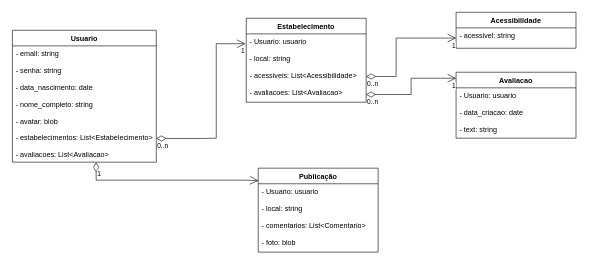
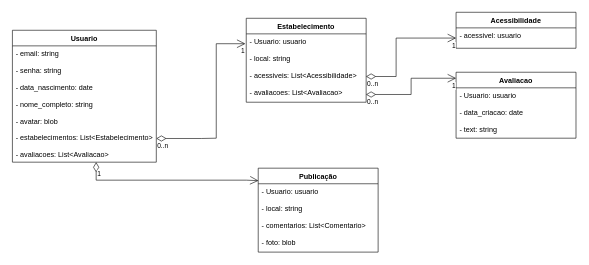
(492, 36) -> (494, 36)
